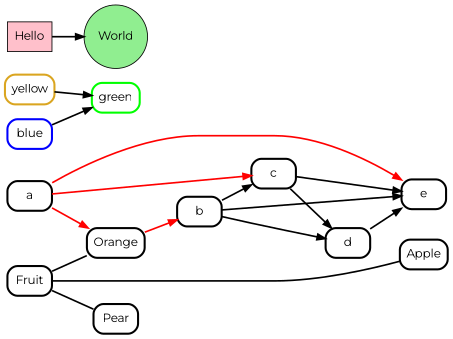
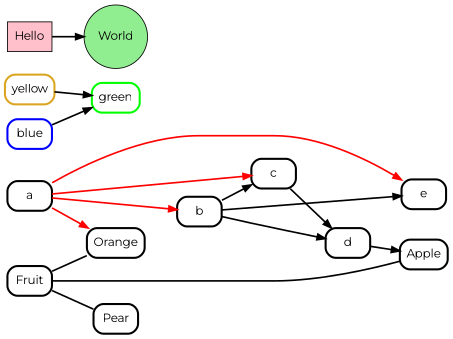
(344, 183) -> none
(382, 221) -> (381, 248)
(157, 227) -> (110, 203)
